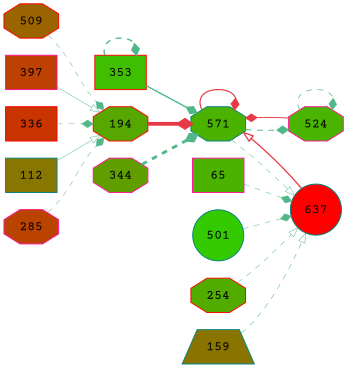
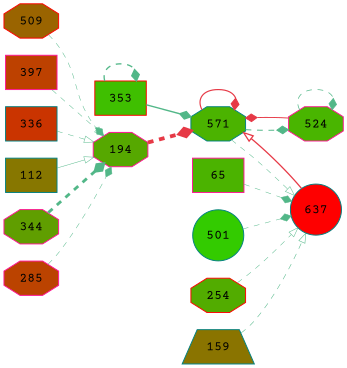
(74, 97) -> (74, 110)
(31, 124) -> (31, 124)
(69, 124) -> (71, 135)
(121, 124) -> (121, 150)
(163, 124) -> (164, 138)
(164, 152) -> (72, 192)
